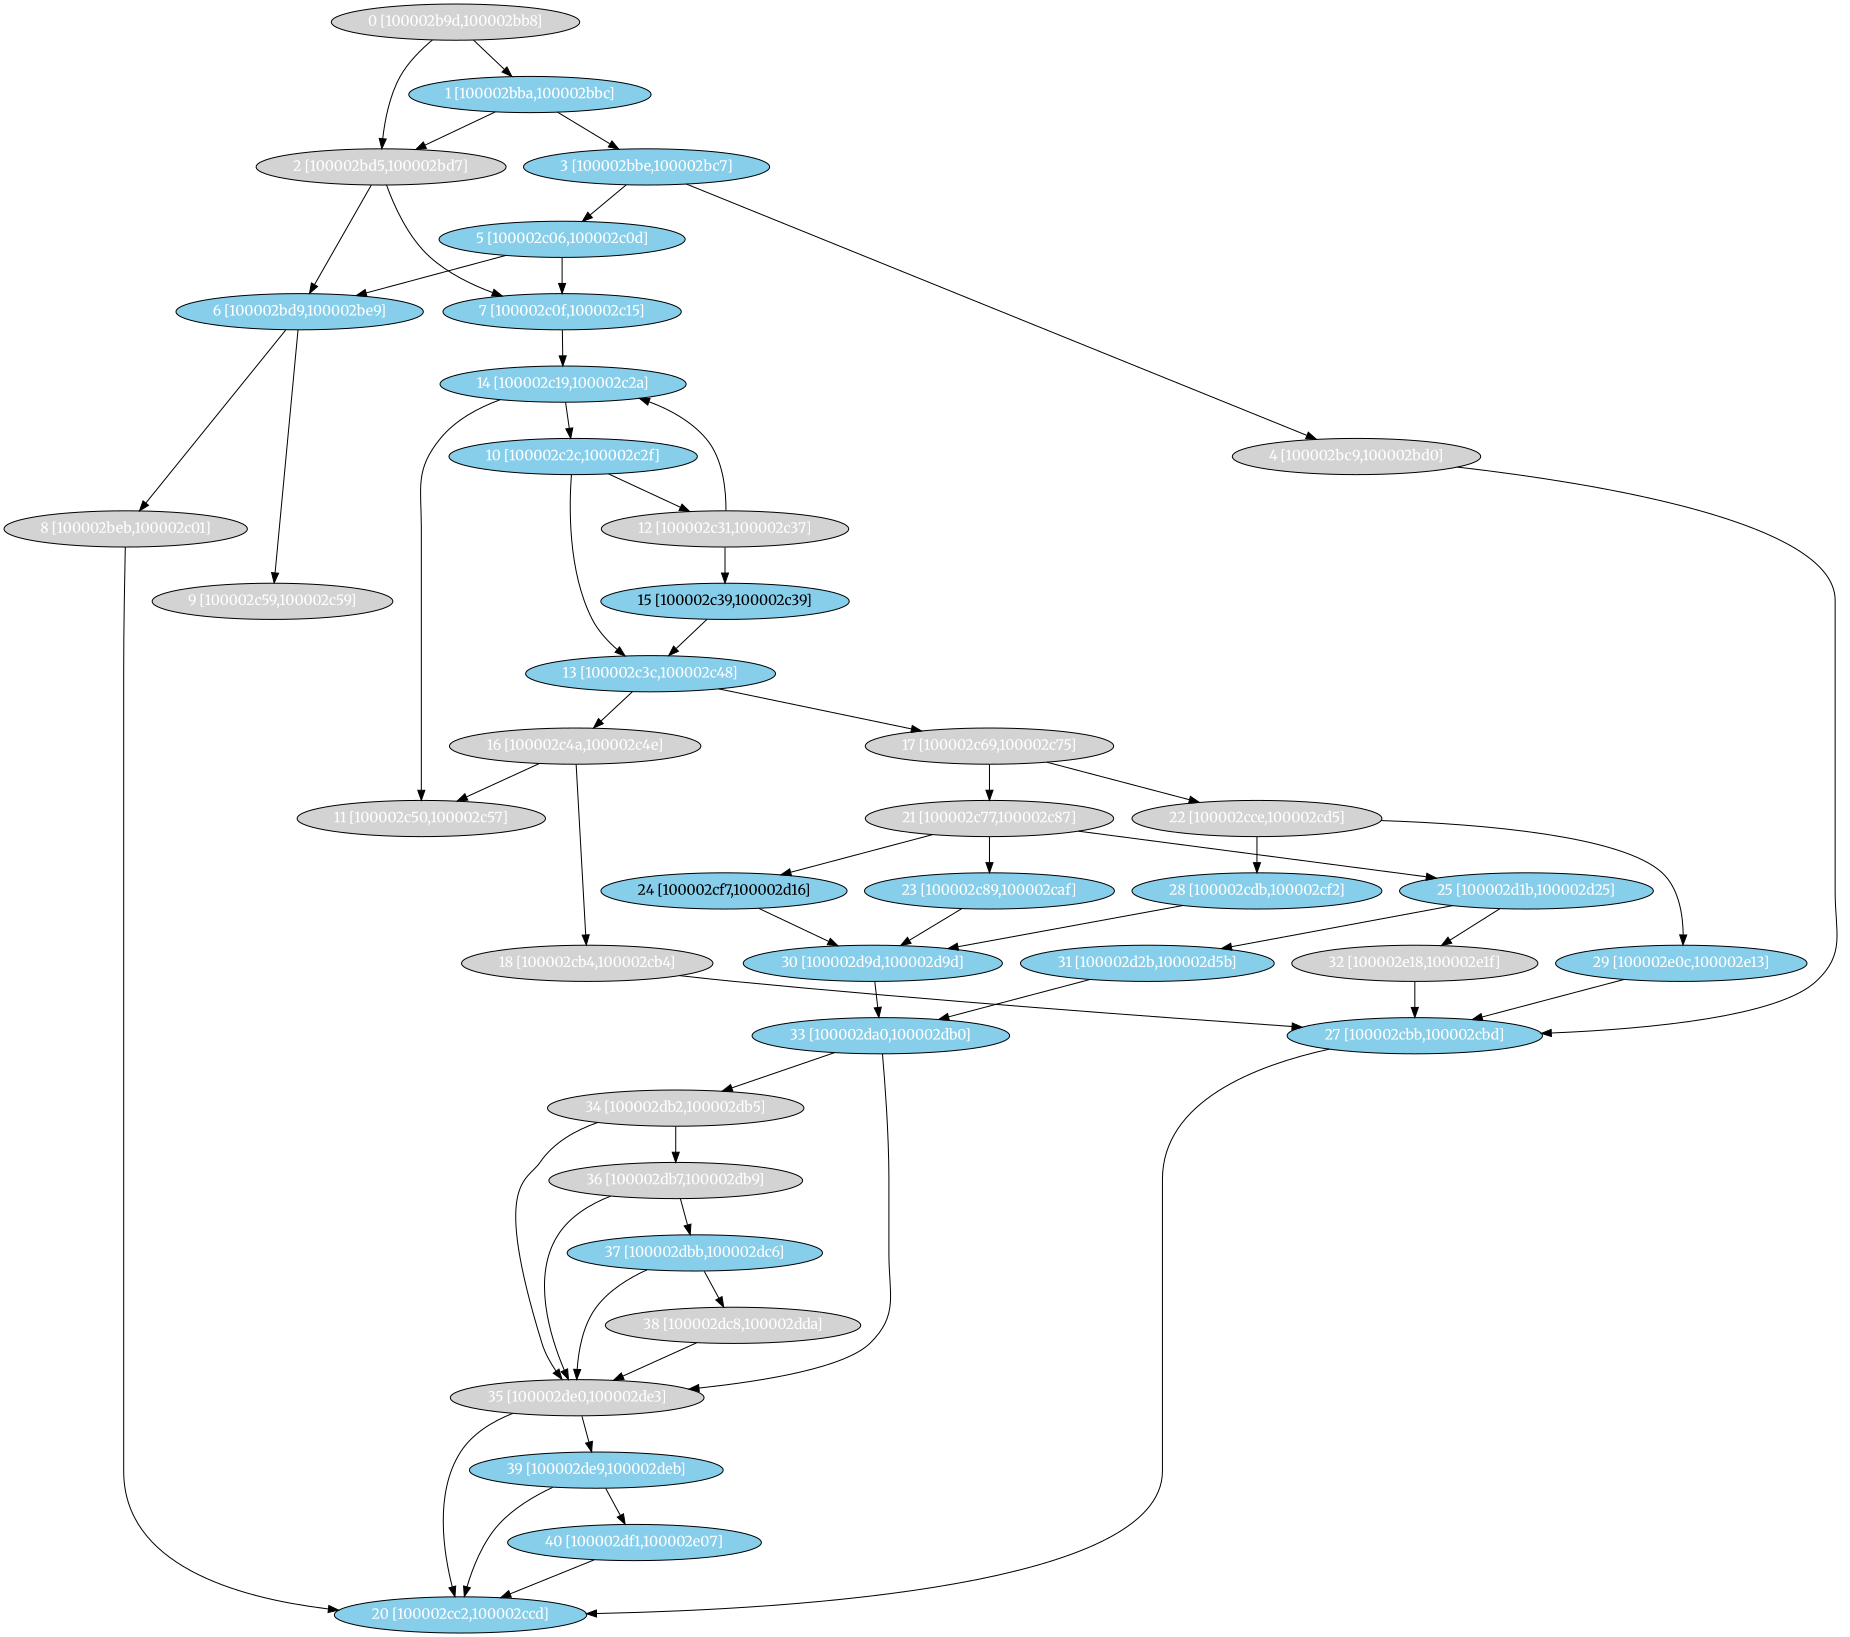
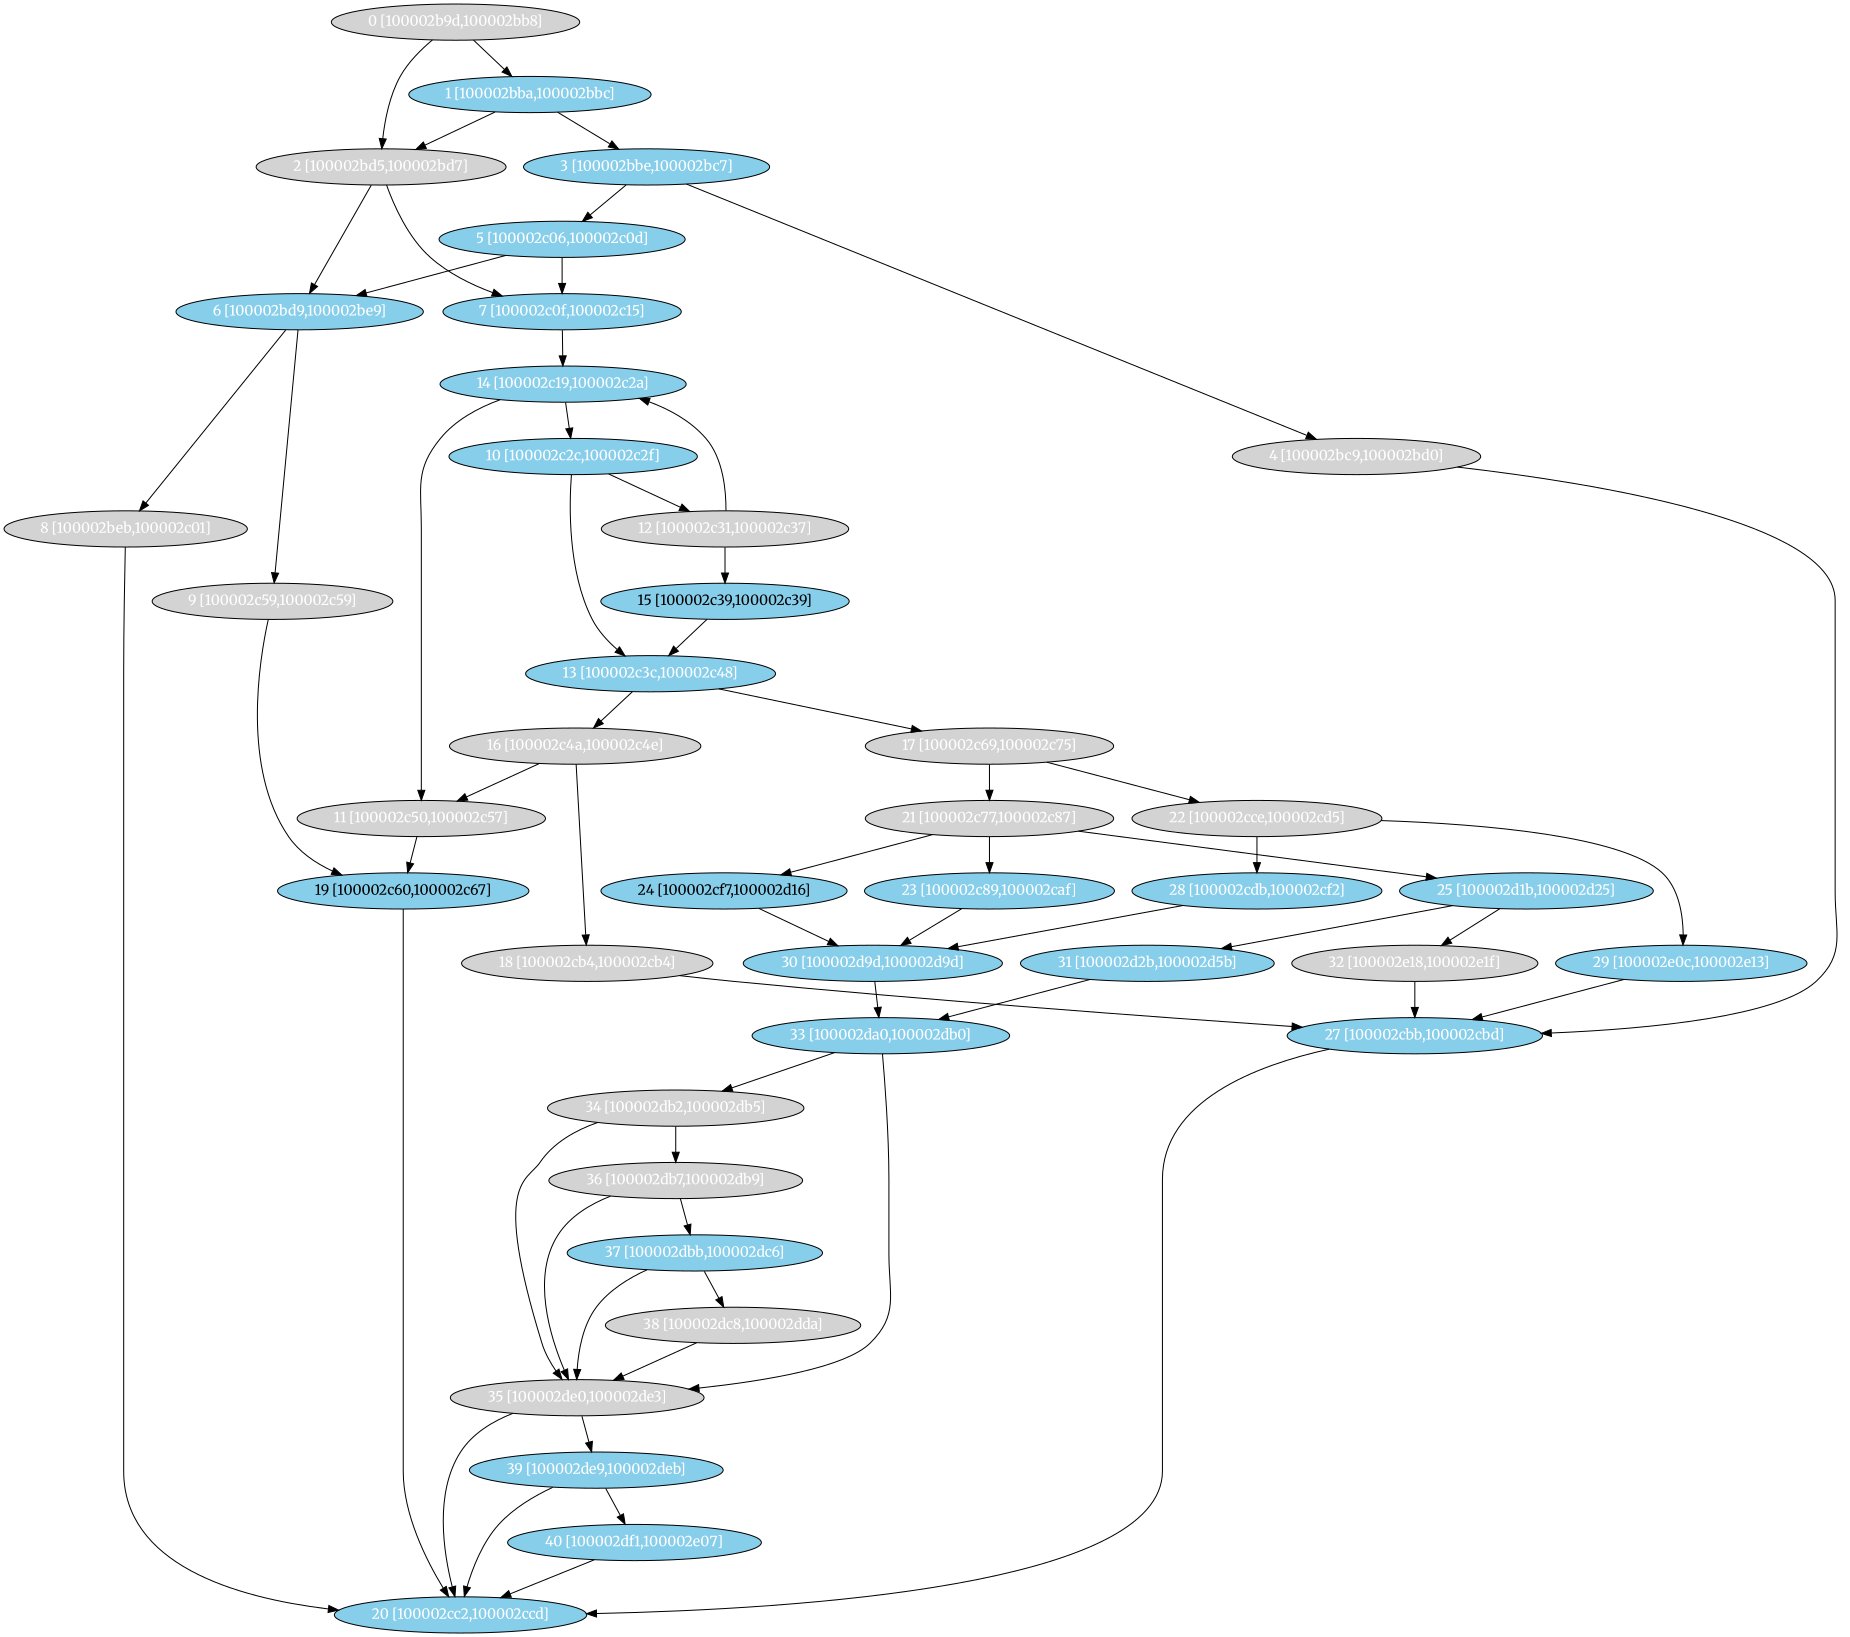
none -> (403, 891)
